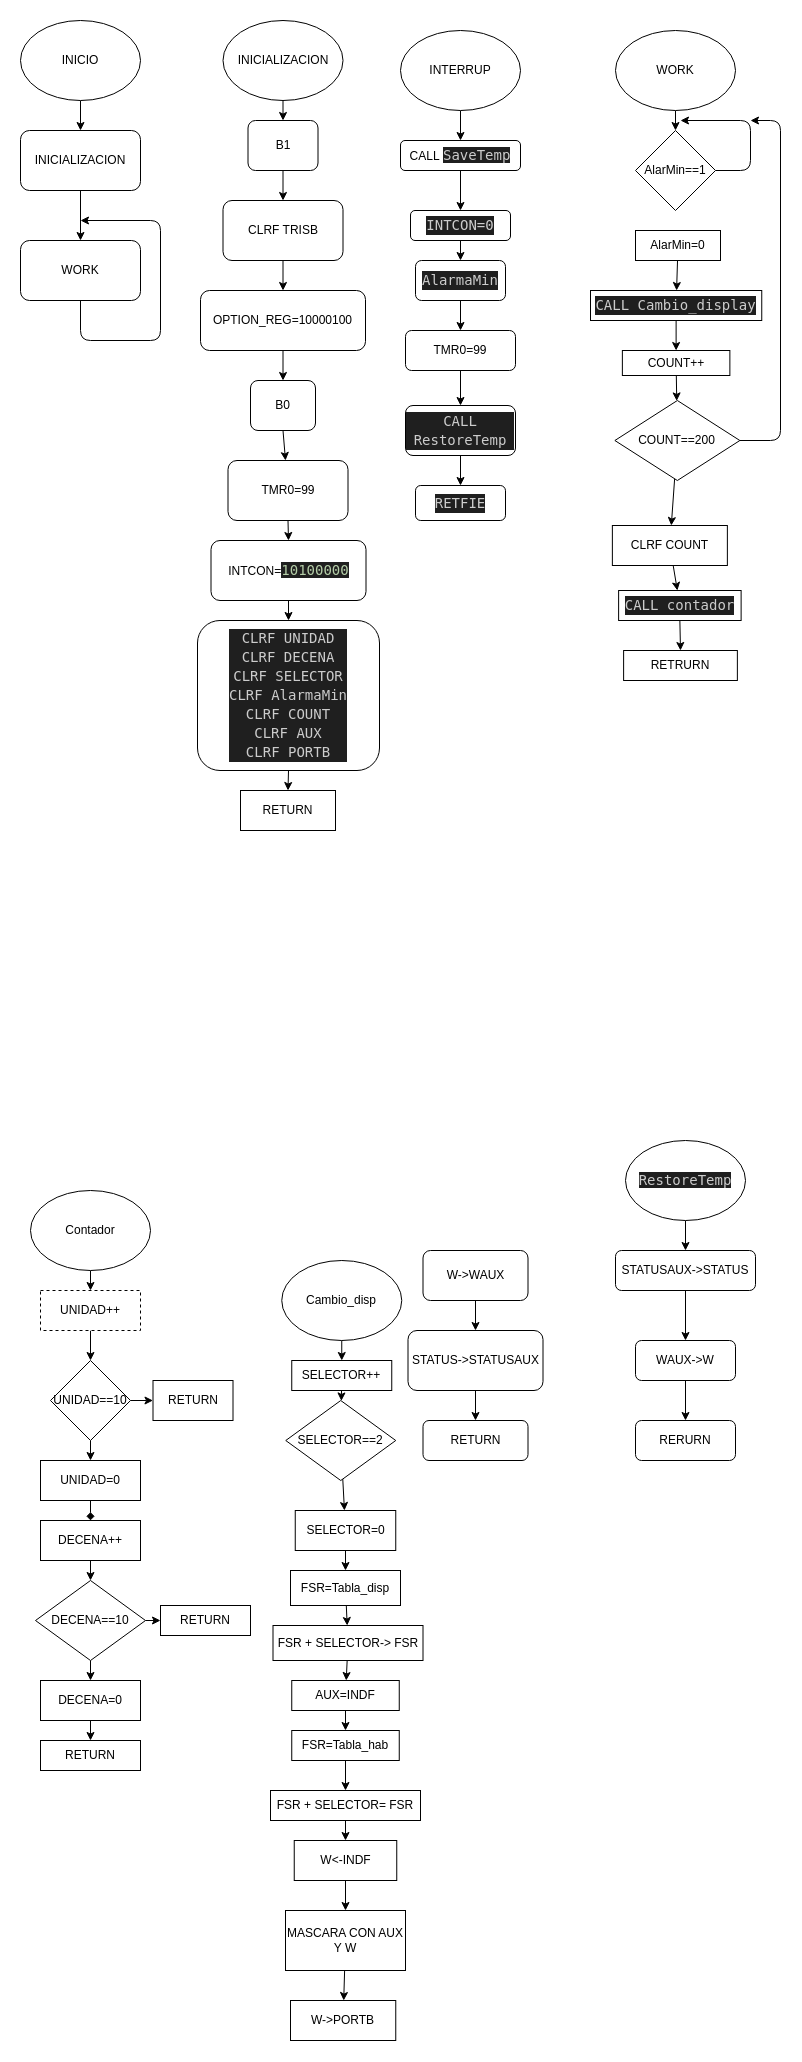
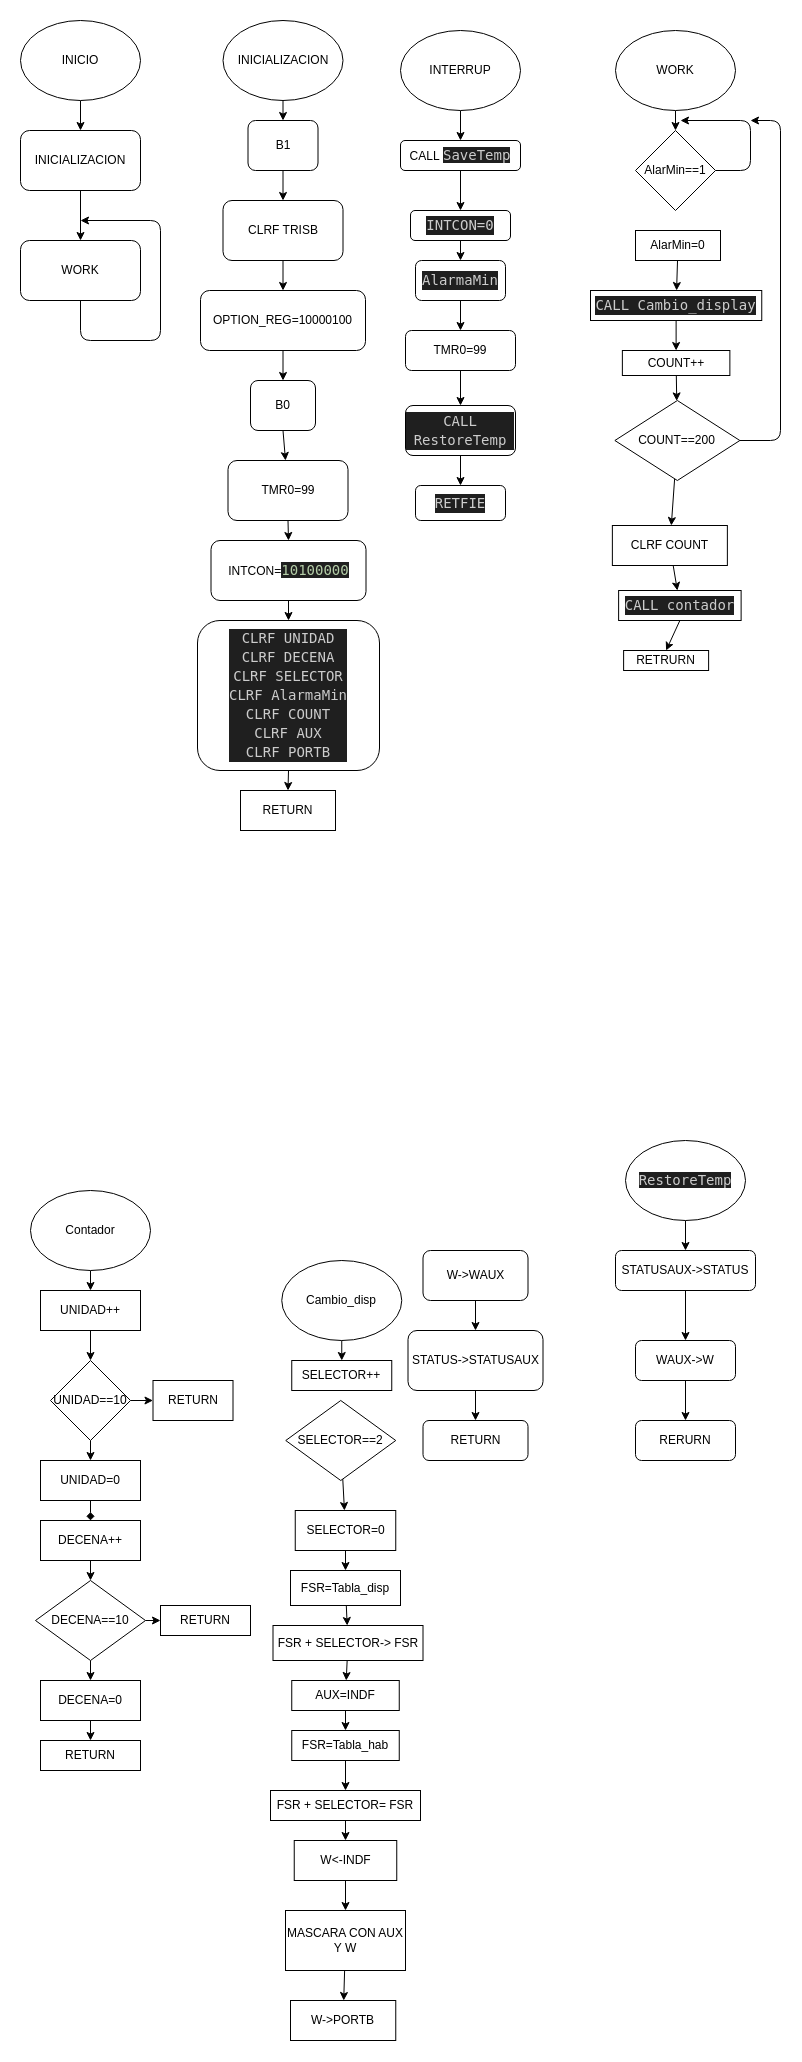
(680, 666) -> (666, 661)
(91, 1311) -> (91, 1311)
(341, 1393) -> none
